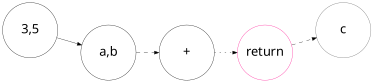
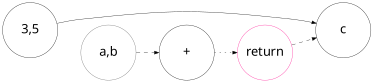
(343, 30) -> (343, 30)
(67, 41) -> (184, 12)
(108, 53) -> (108, 53)
